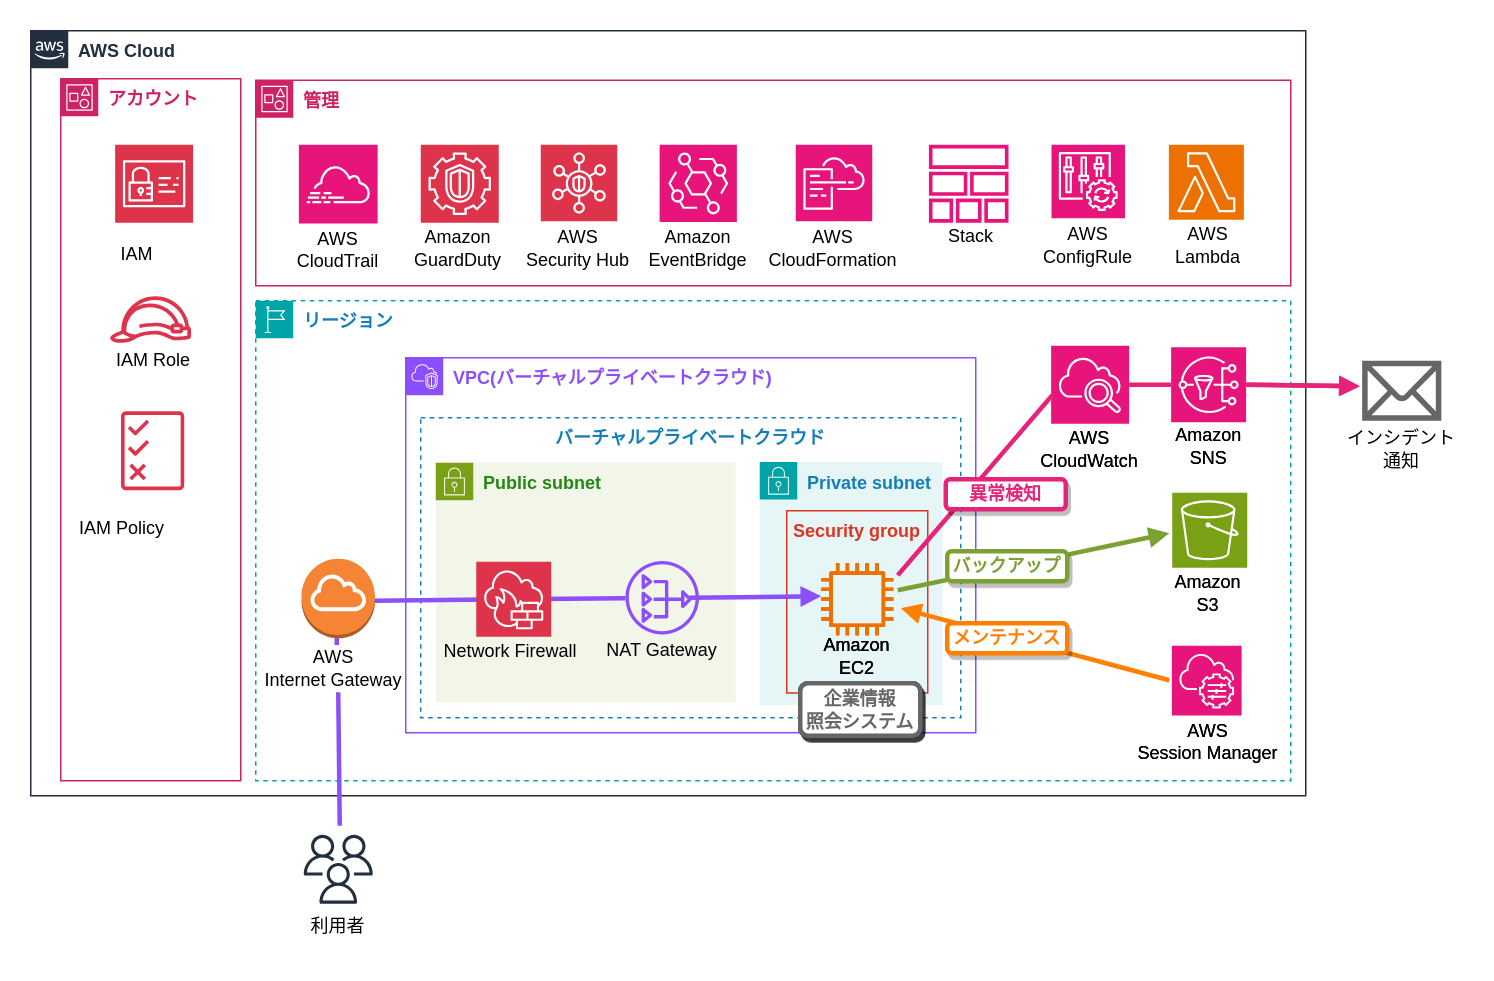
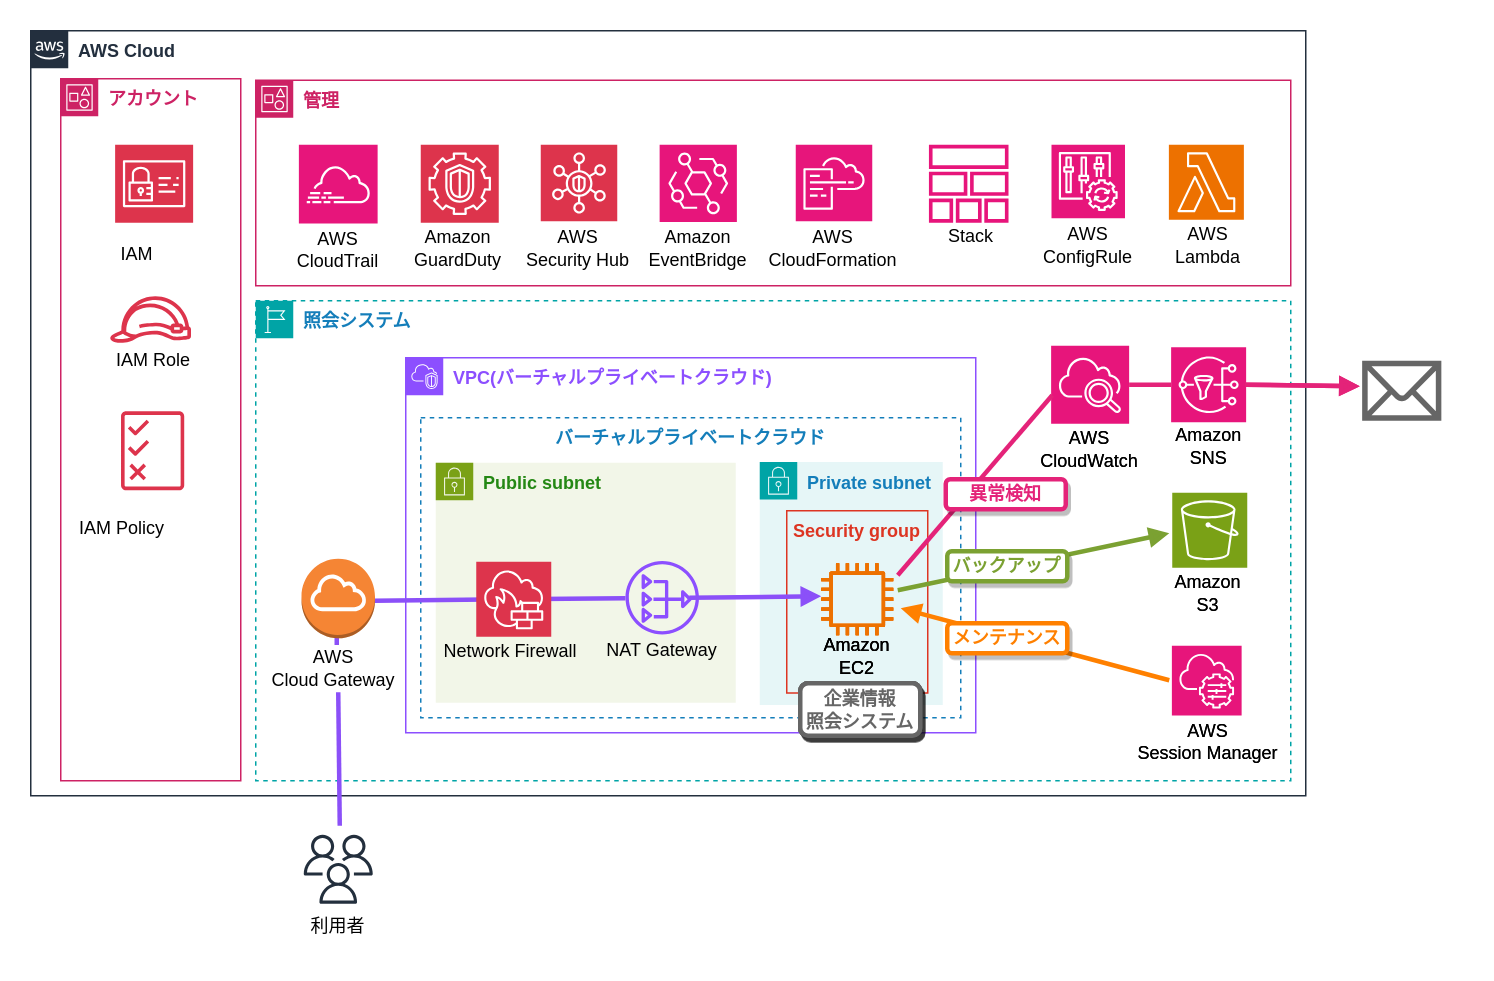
(349, 322) -> (358, 322)
(1402, 449) -> none
(334, 668) -> (334, 668)
